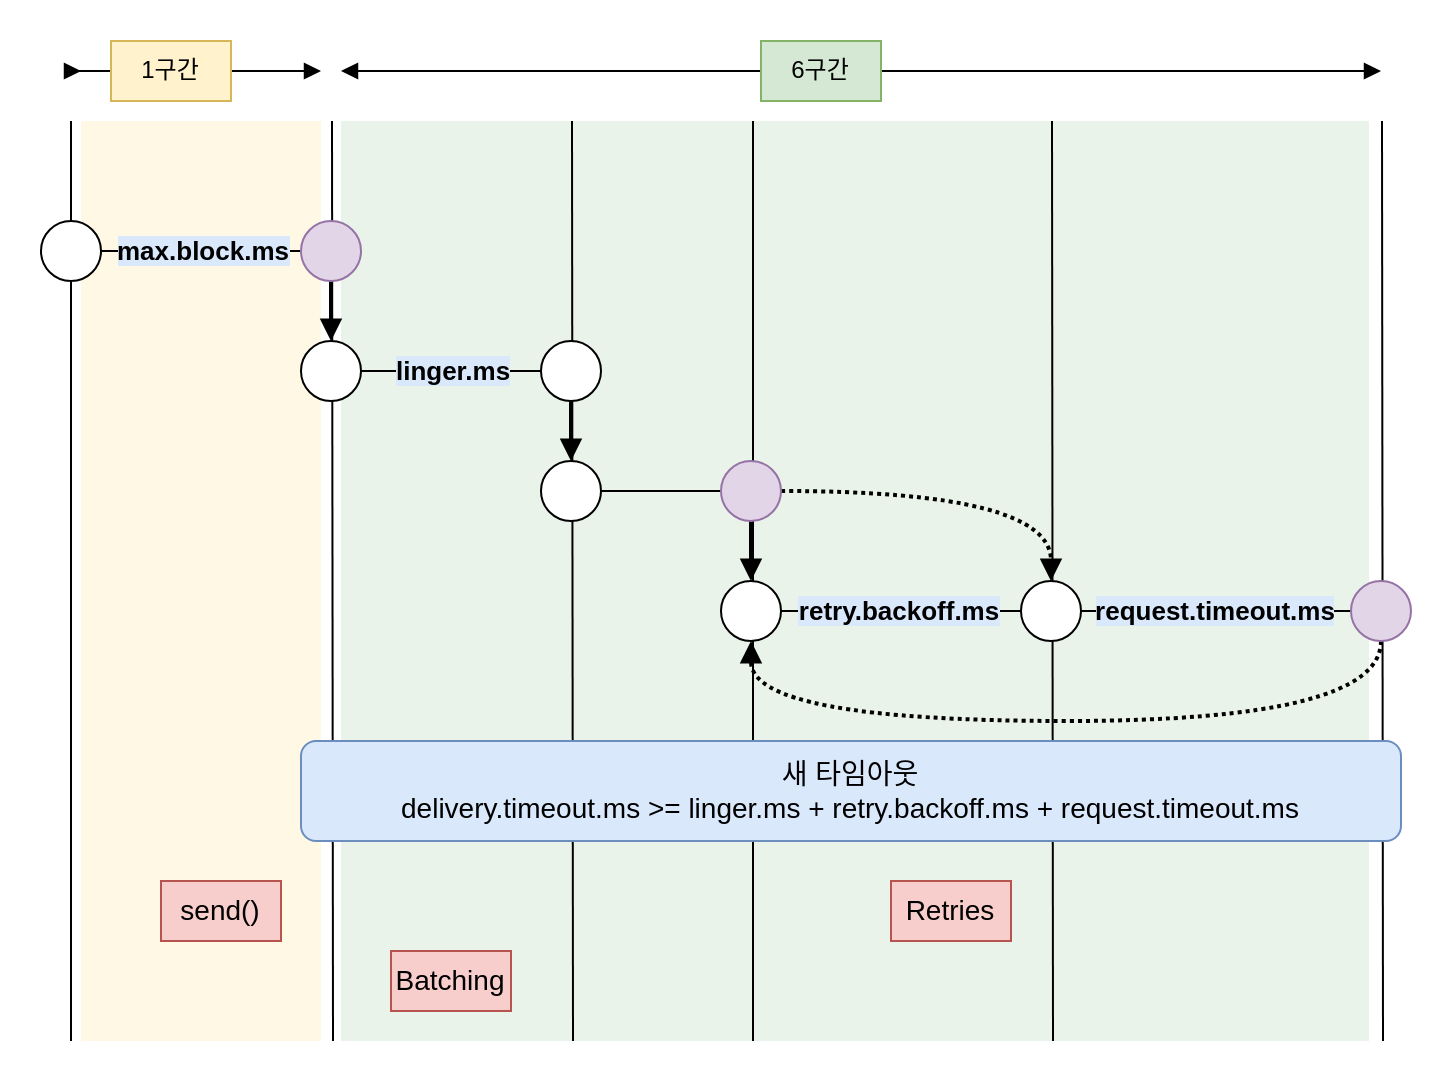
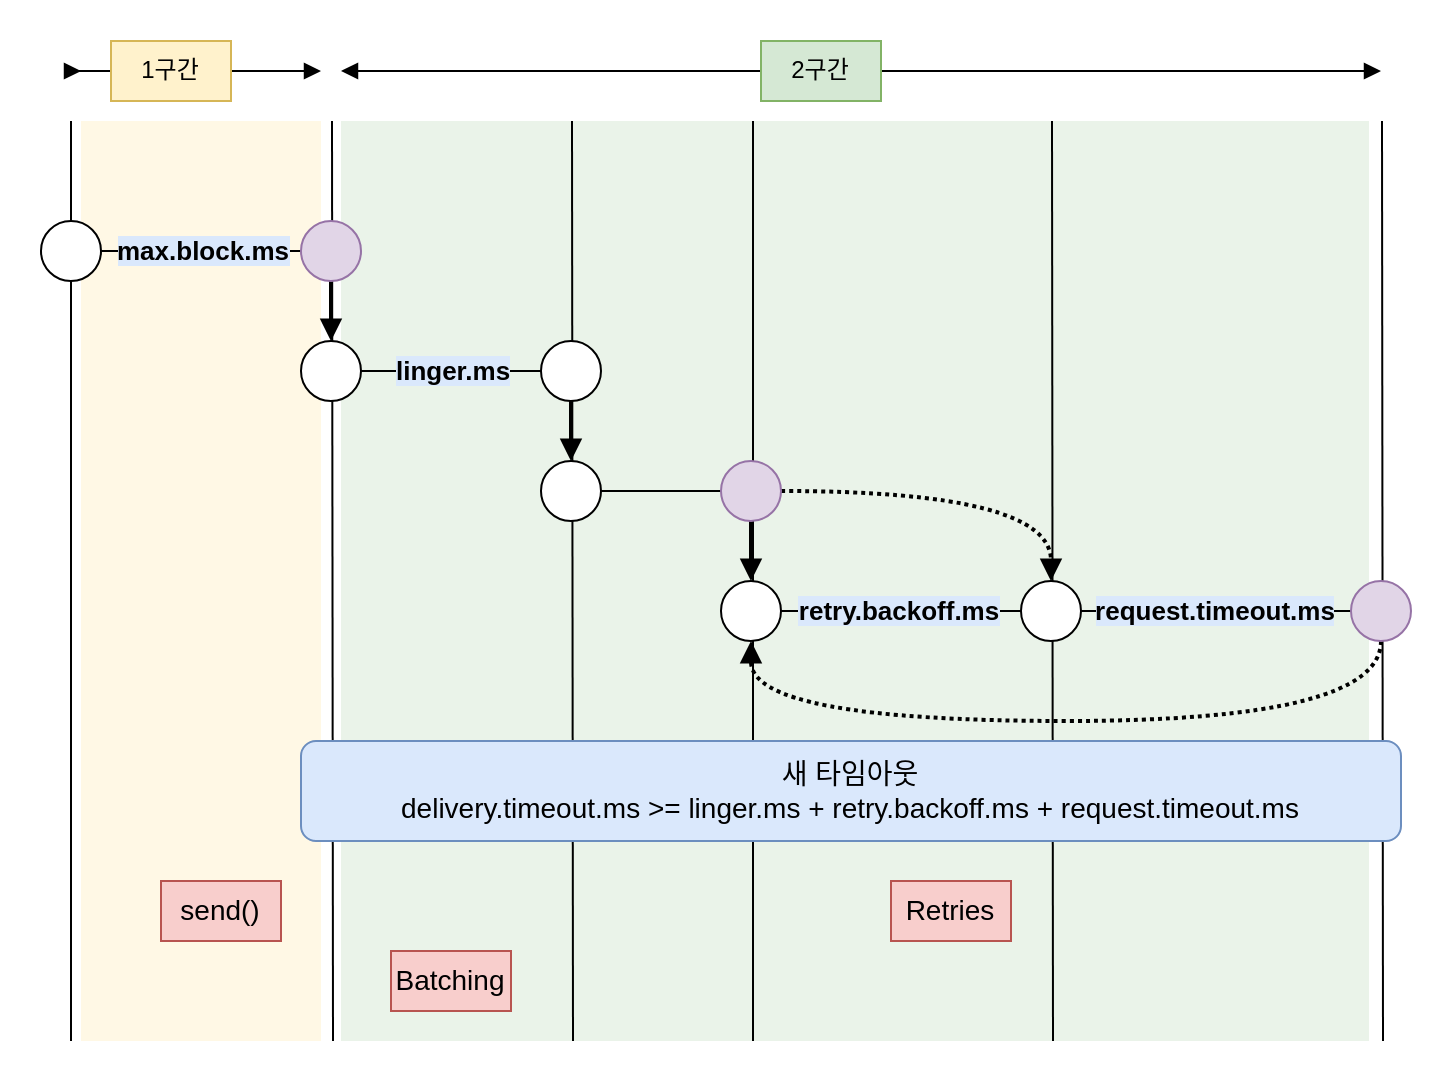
(821, 71) -> (821, 71)
